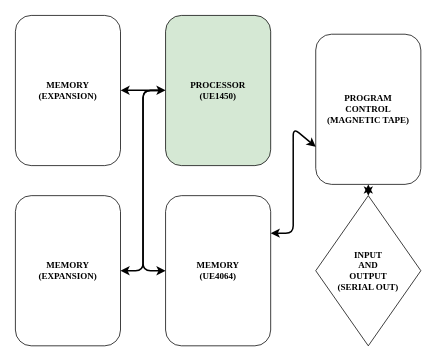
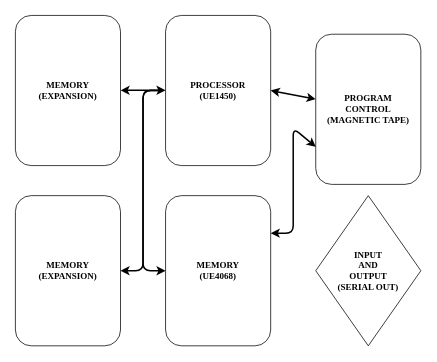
(218, 90) -> (218, 90)
(368, 190) -> (293, 95)
(218, 270) -> (218, 270)
